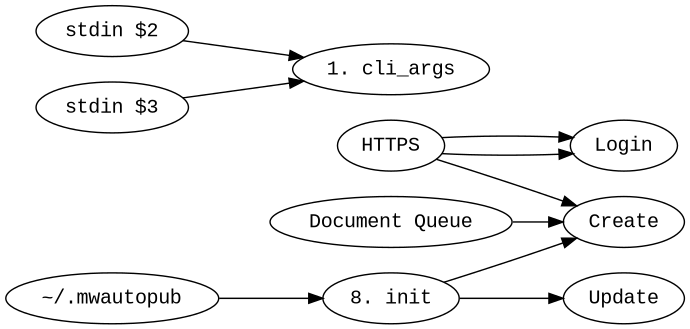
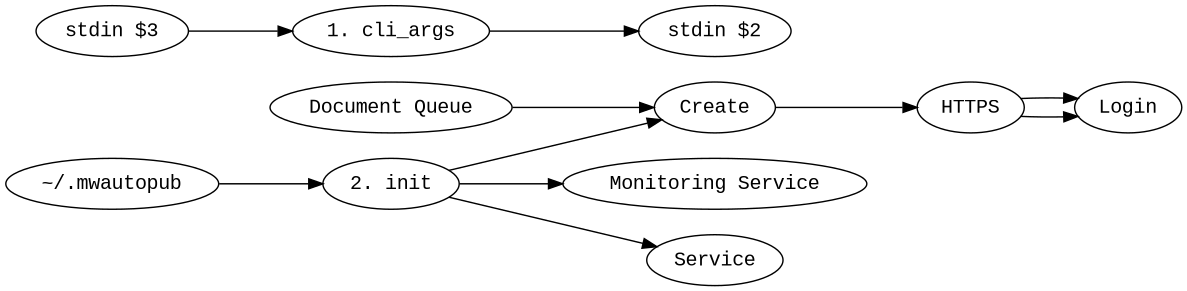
(236, 48) -> (557, 31)
(500, 180) -> (839, 107)
none -> (715, 184)
(391, 298) -> (391, 184)
(624, 298) -> (715, 260)
